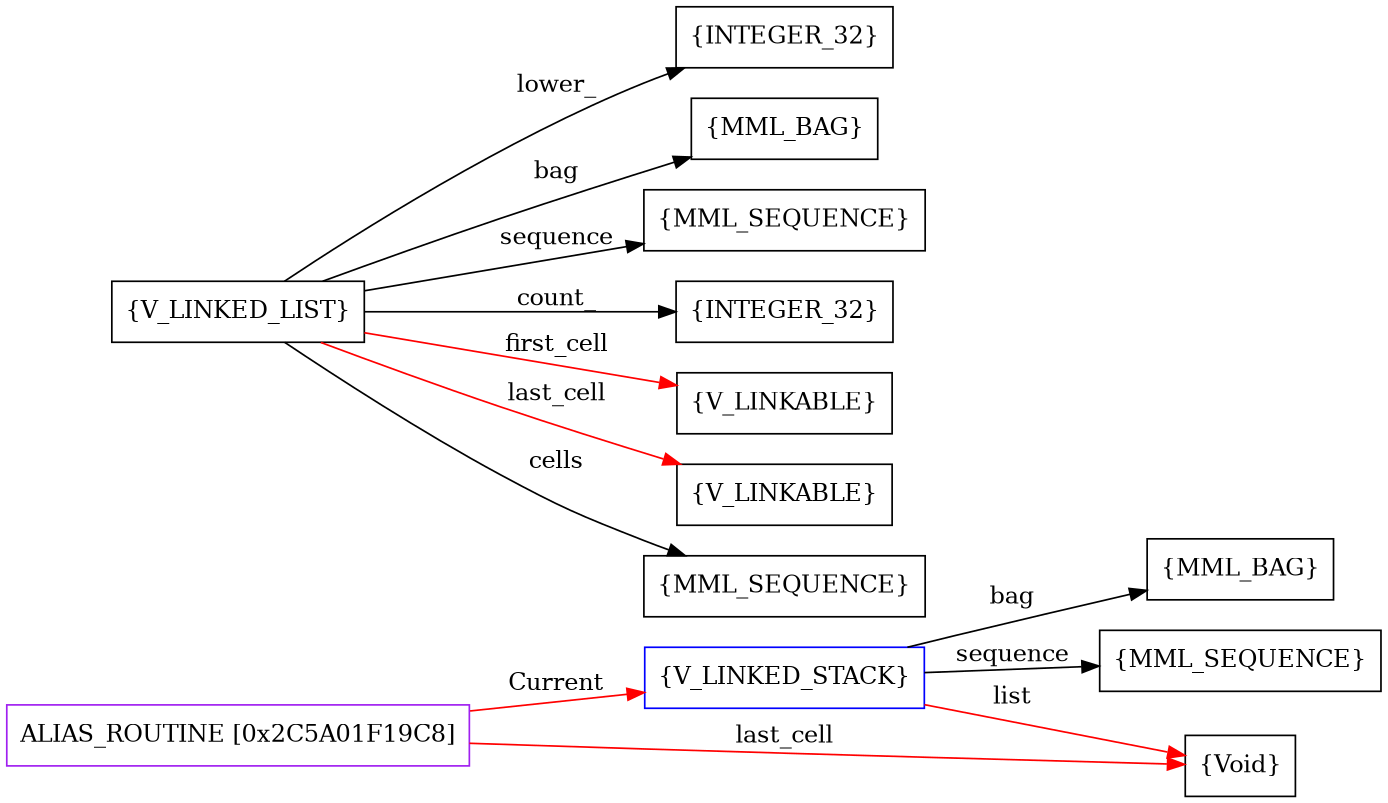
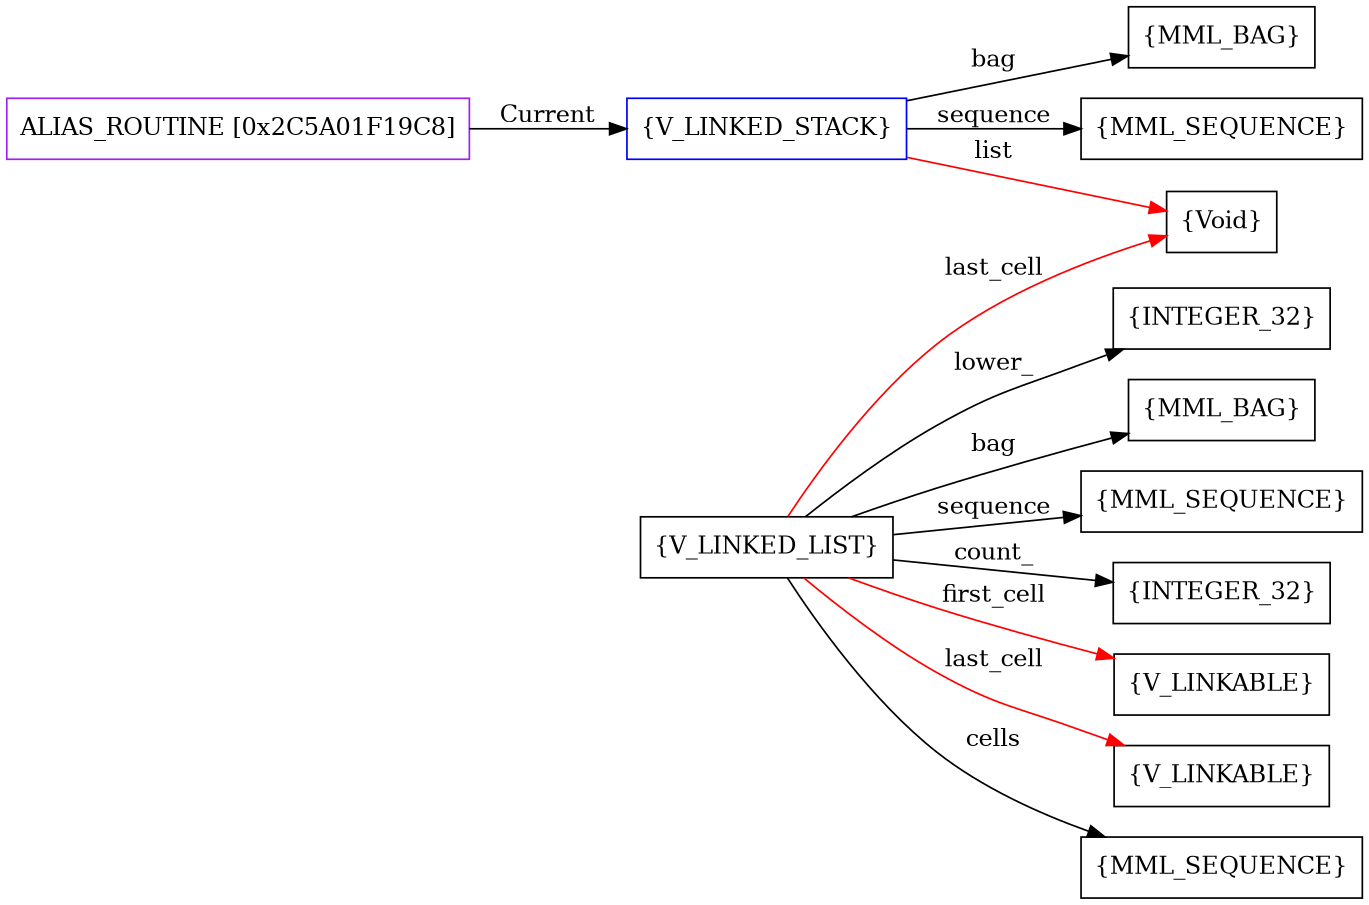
(549, 703) -> (539, 129)
(818, 754) -> (941, 341)
